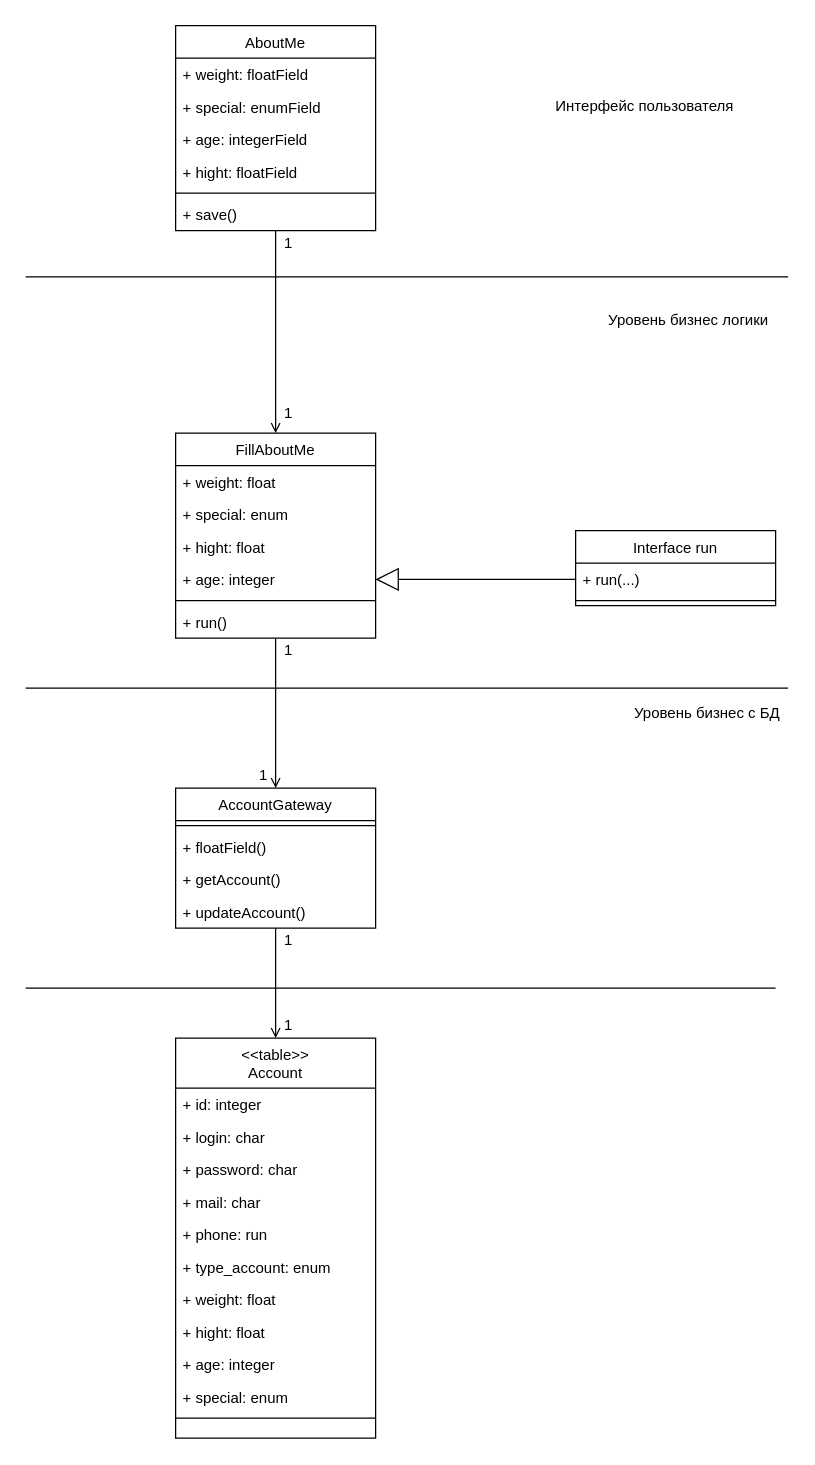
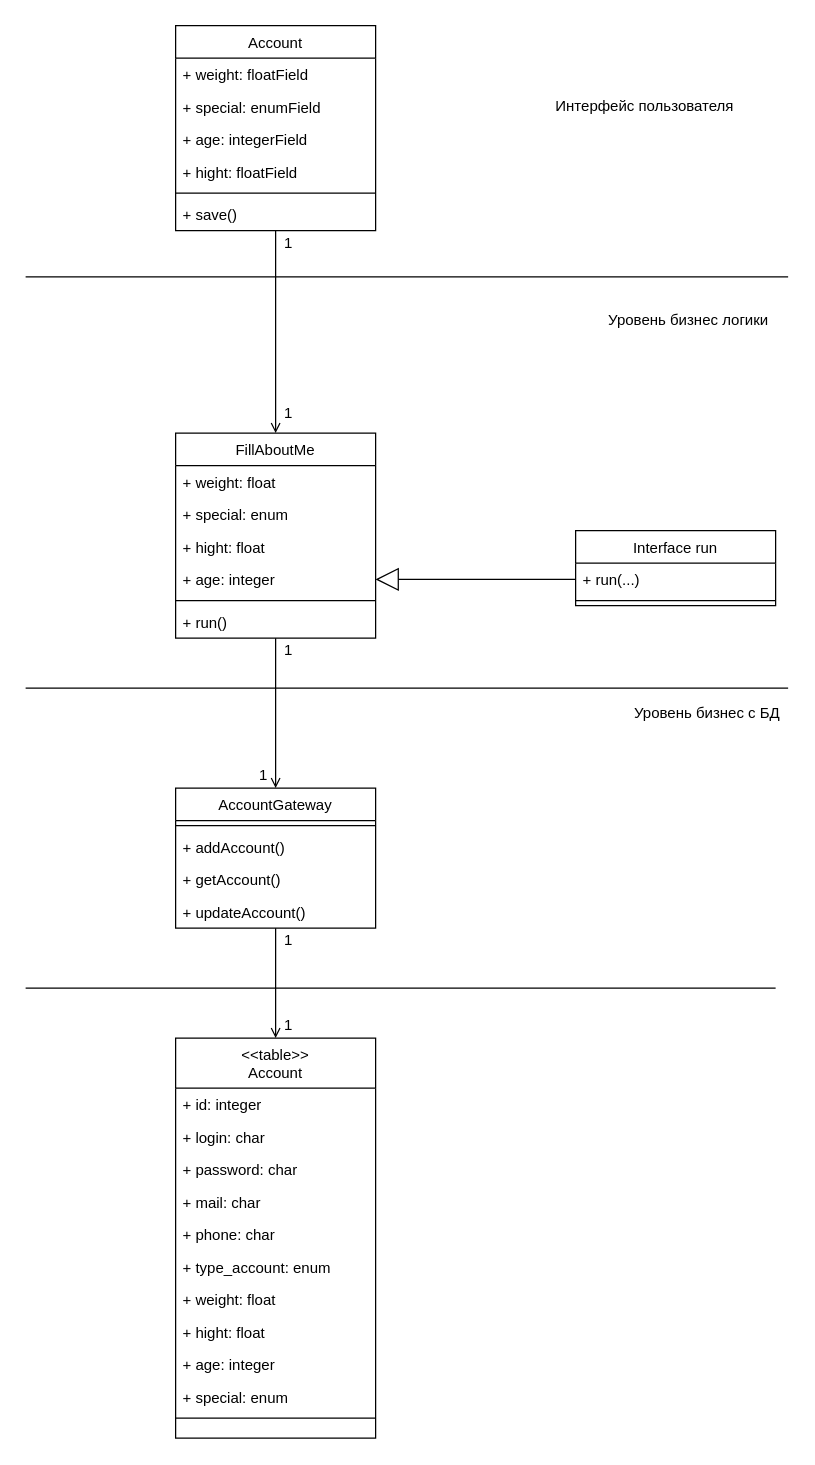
(275, 43) -> (275, 43)
(234, 848) -> (239, 848)
(227, 1235) -> (231, 1235)
